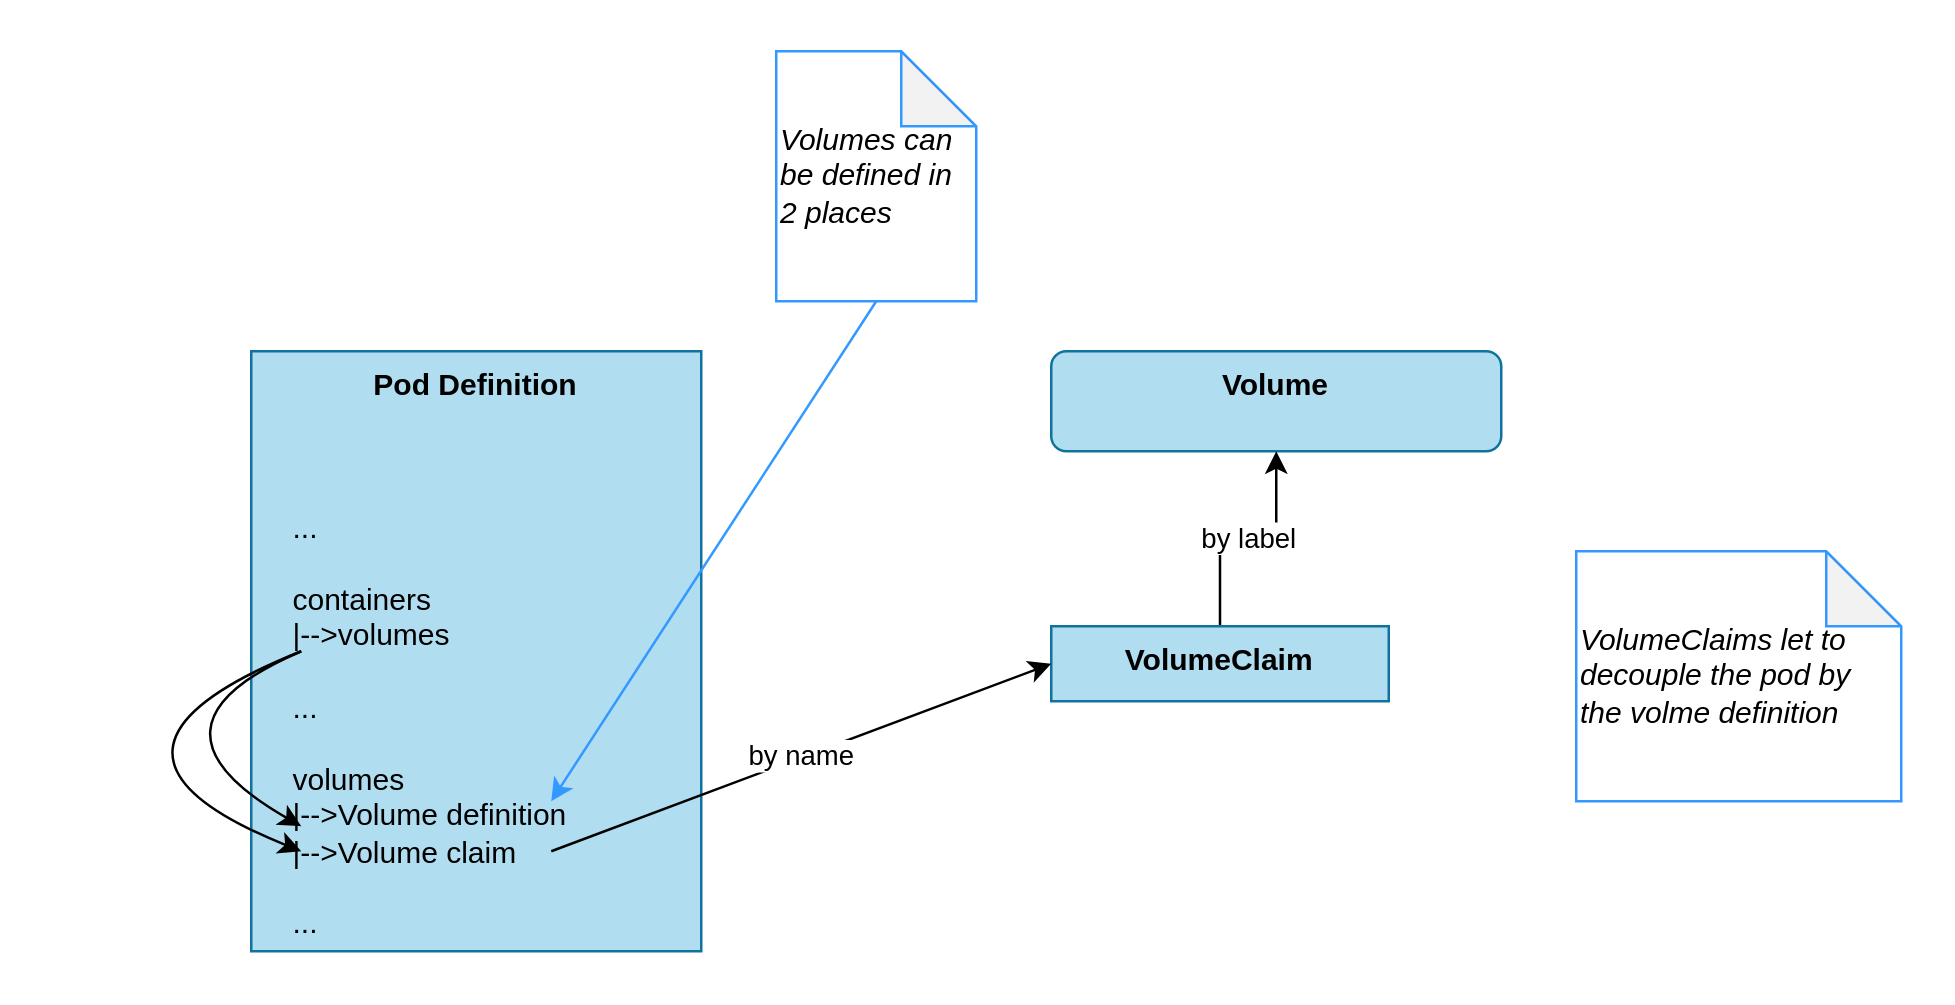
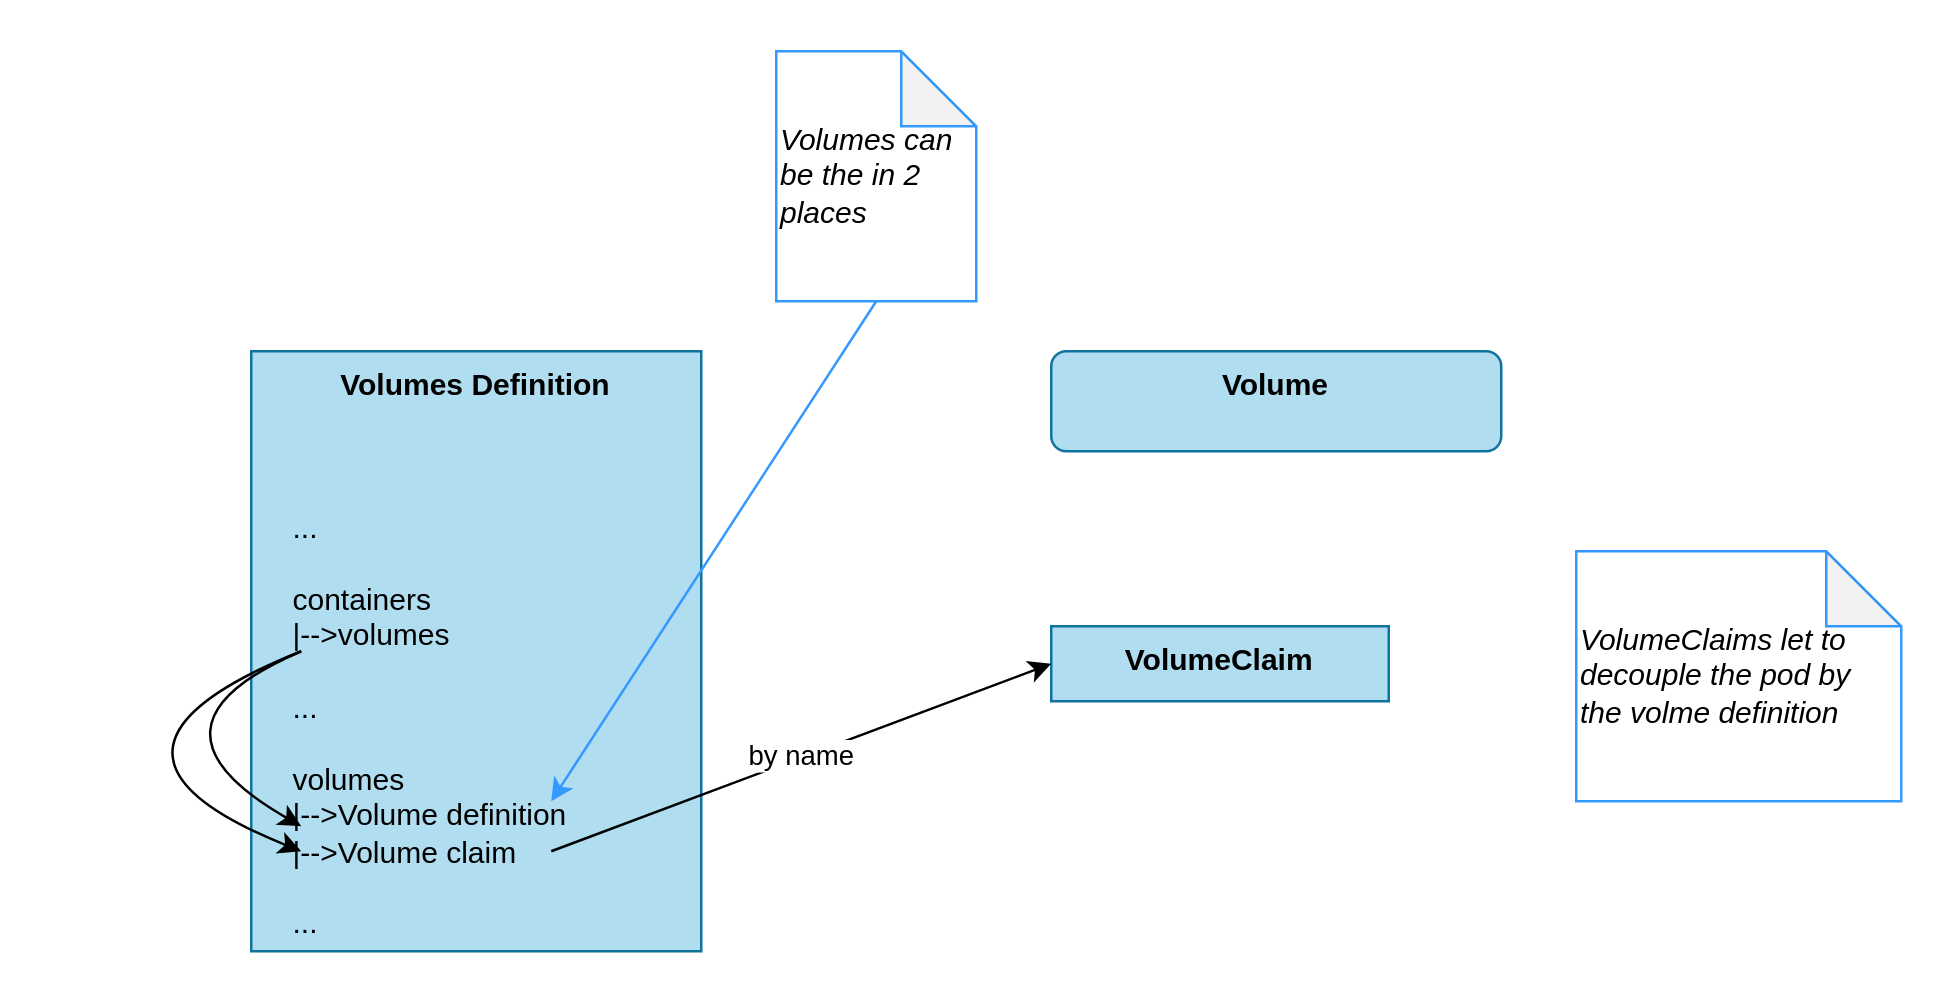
(879, 176) -> (879, 176)
(476, 387) -> (476, 387)
(1220, 578) -> none
